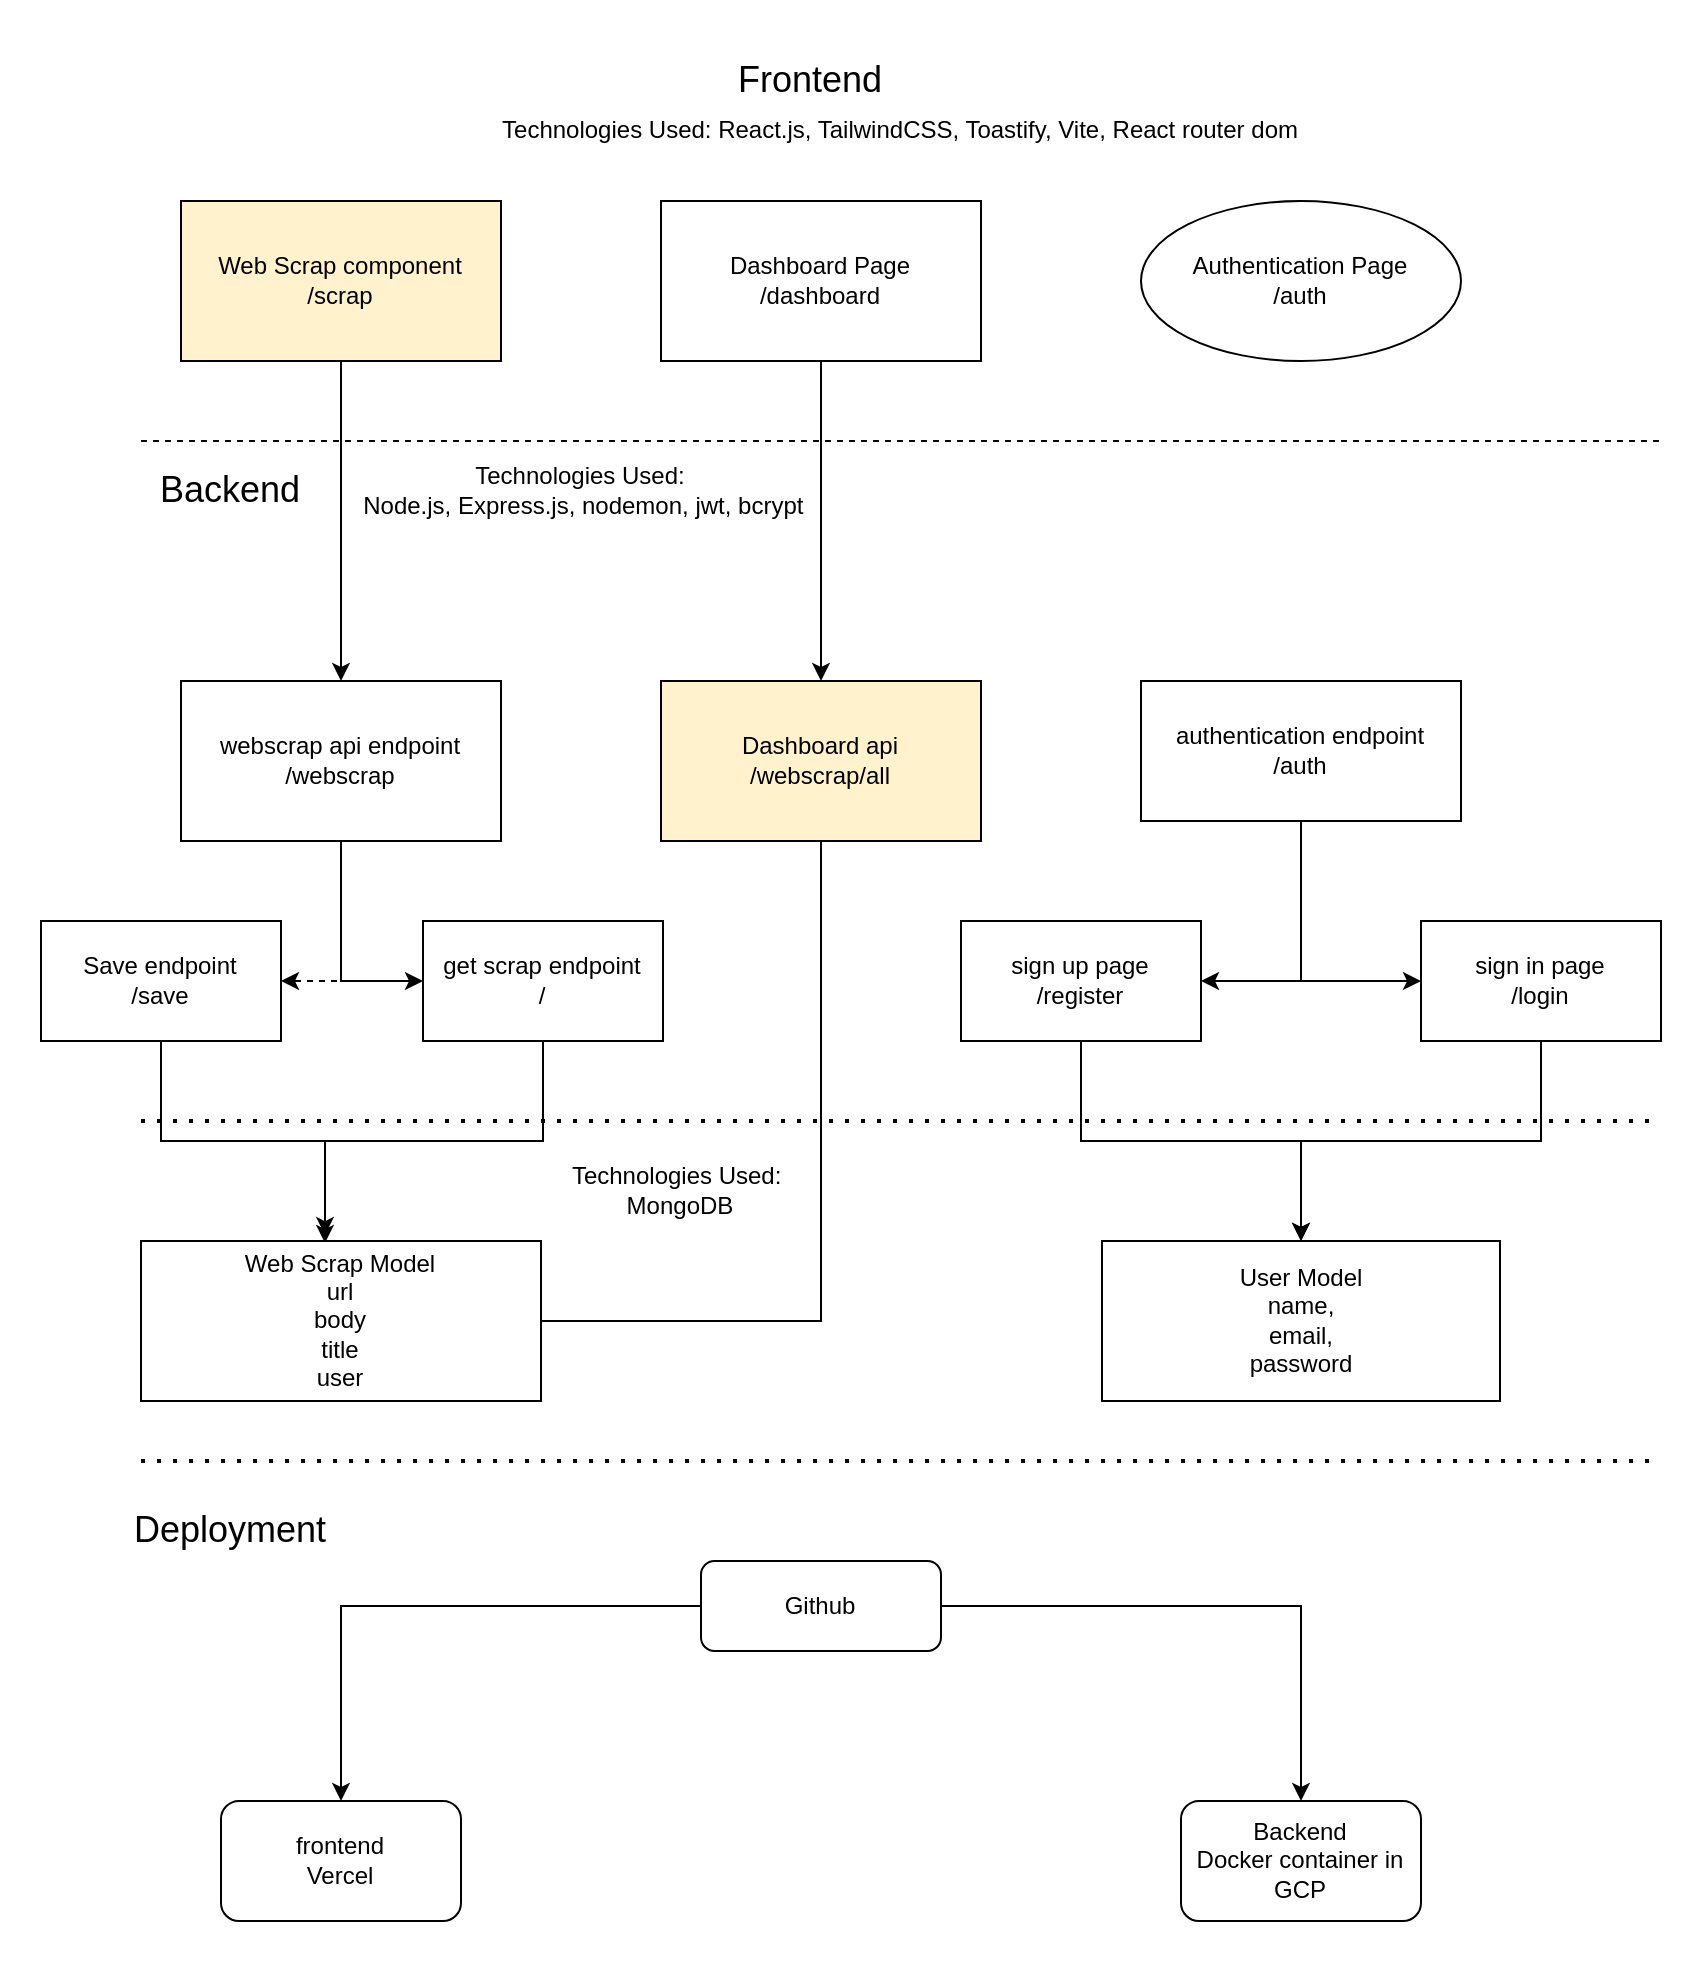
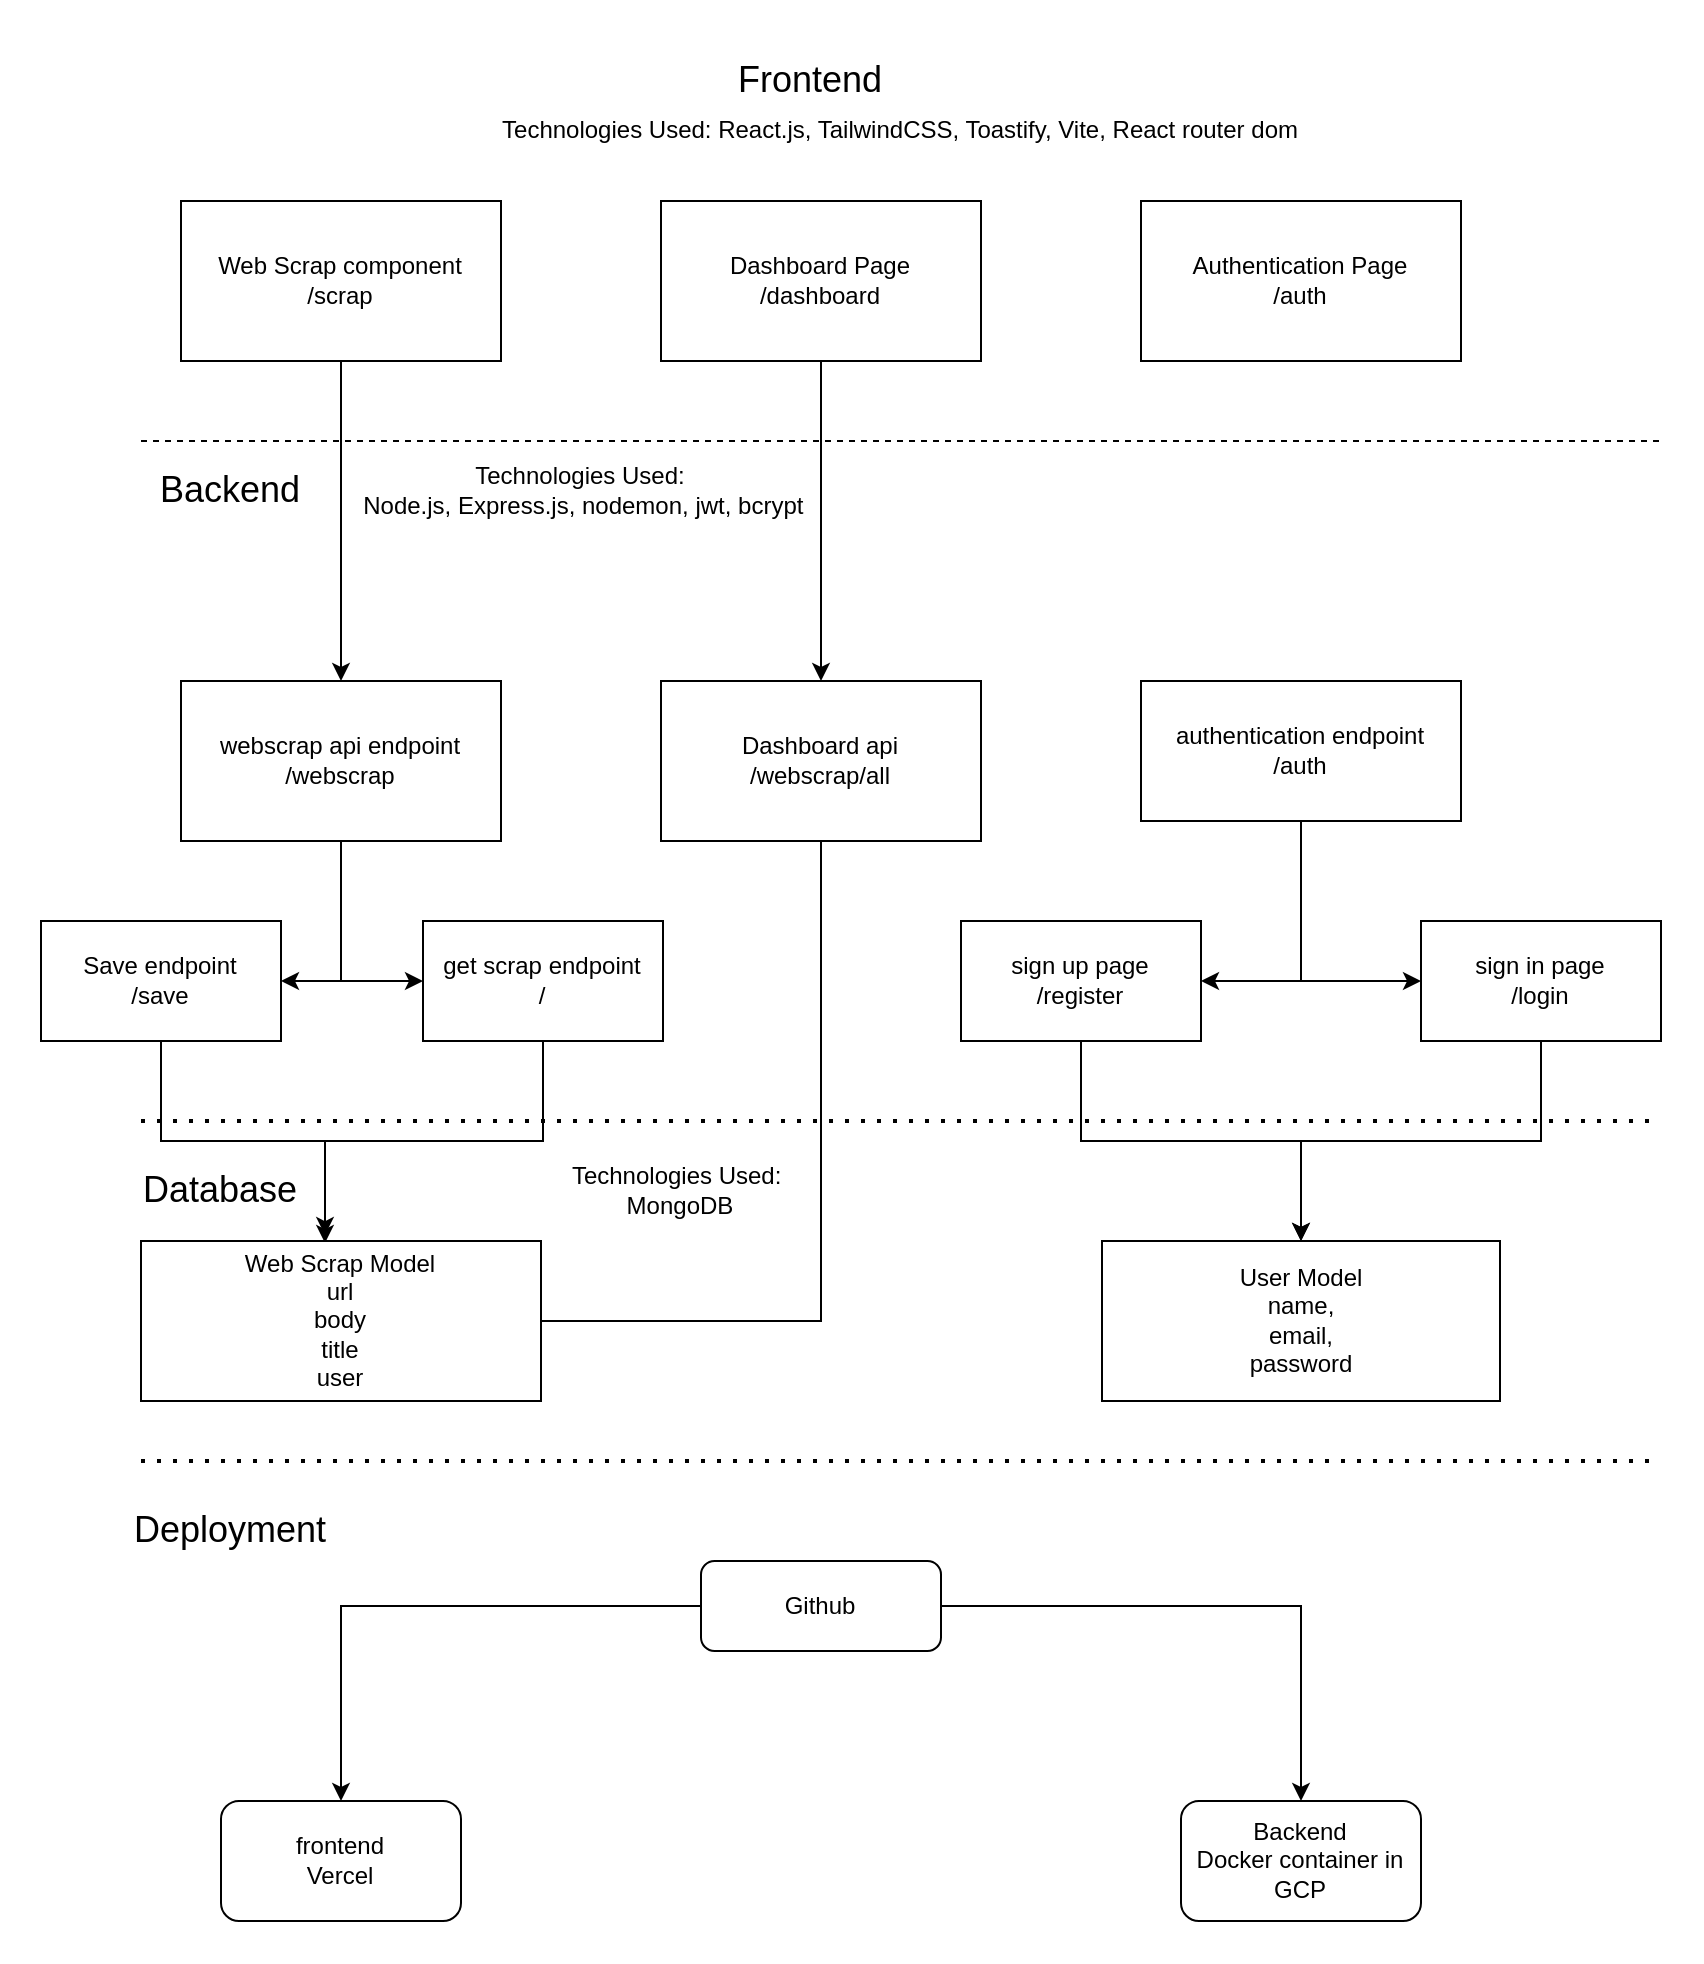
(341, 281) -> (341, 281)
(1301, 281) -> (1301, 281)
(821, 761) -> (821, 761)
(319, 981) -> (319, 981)
none -> (221, 1191)
